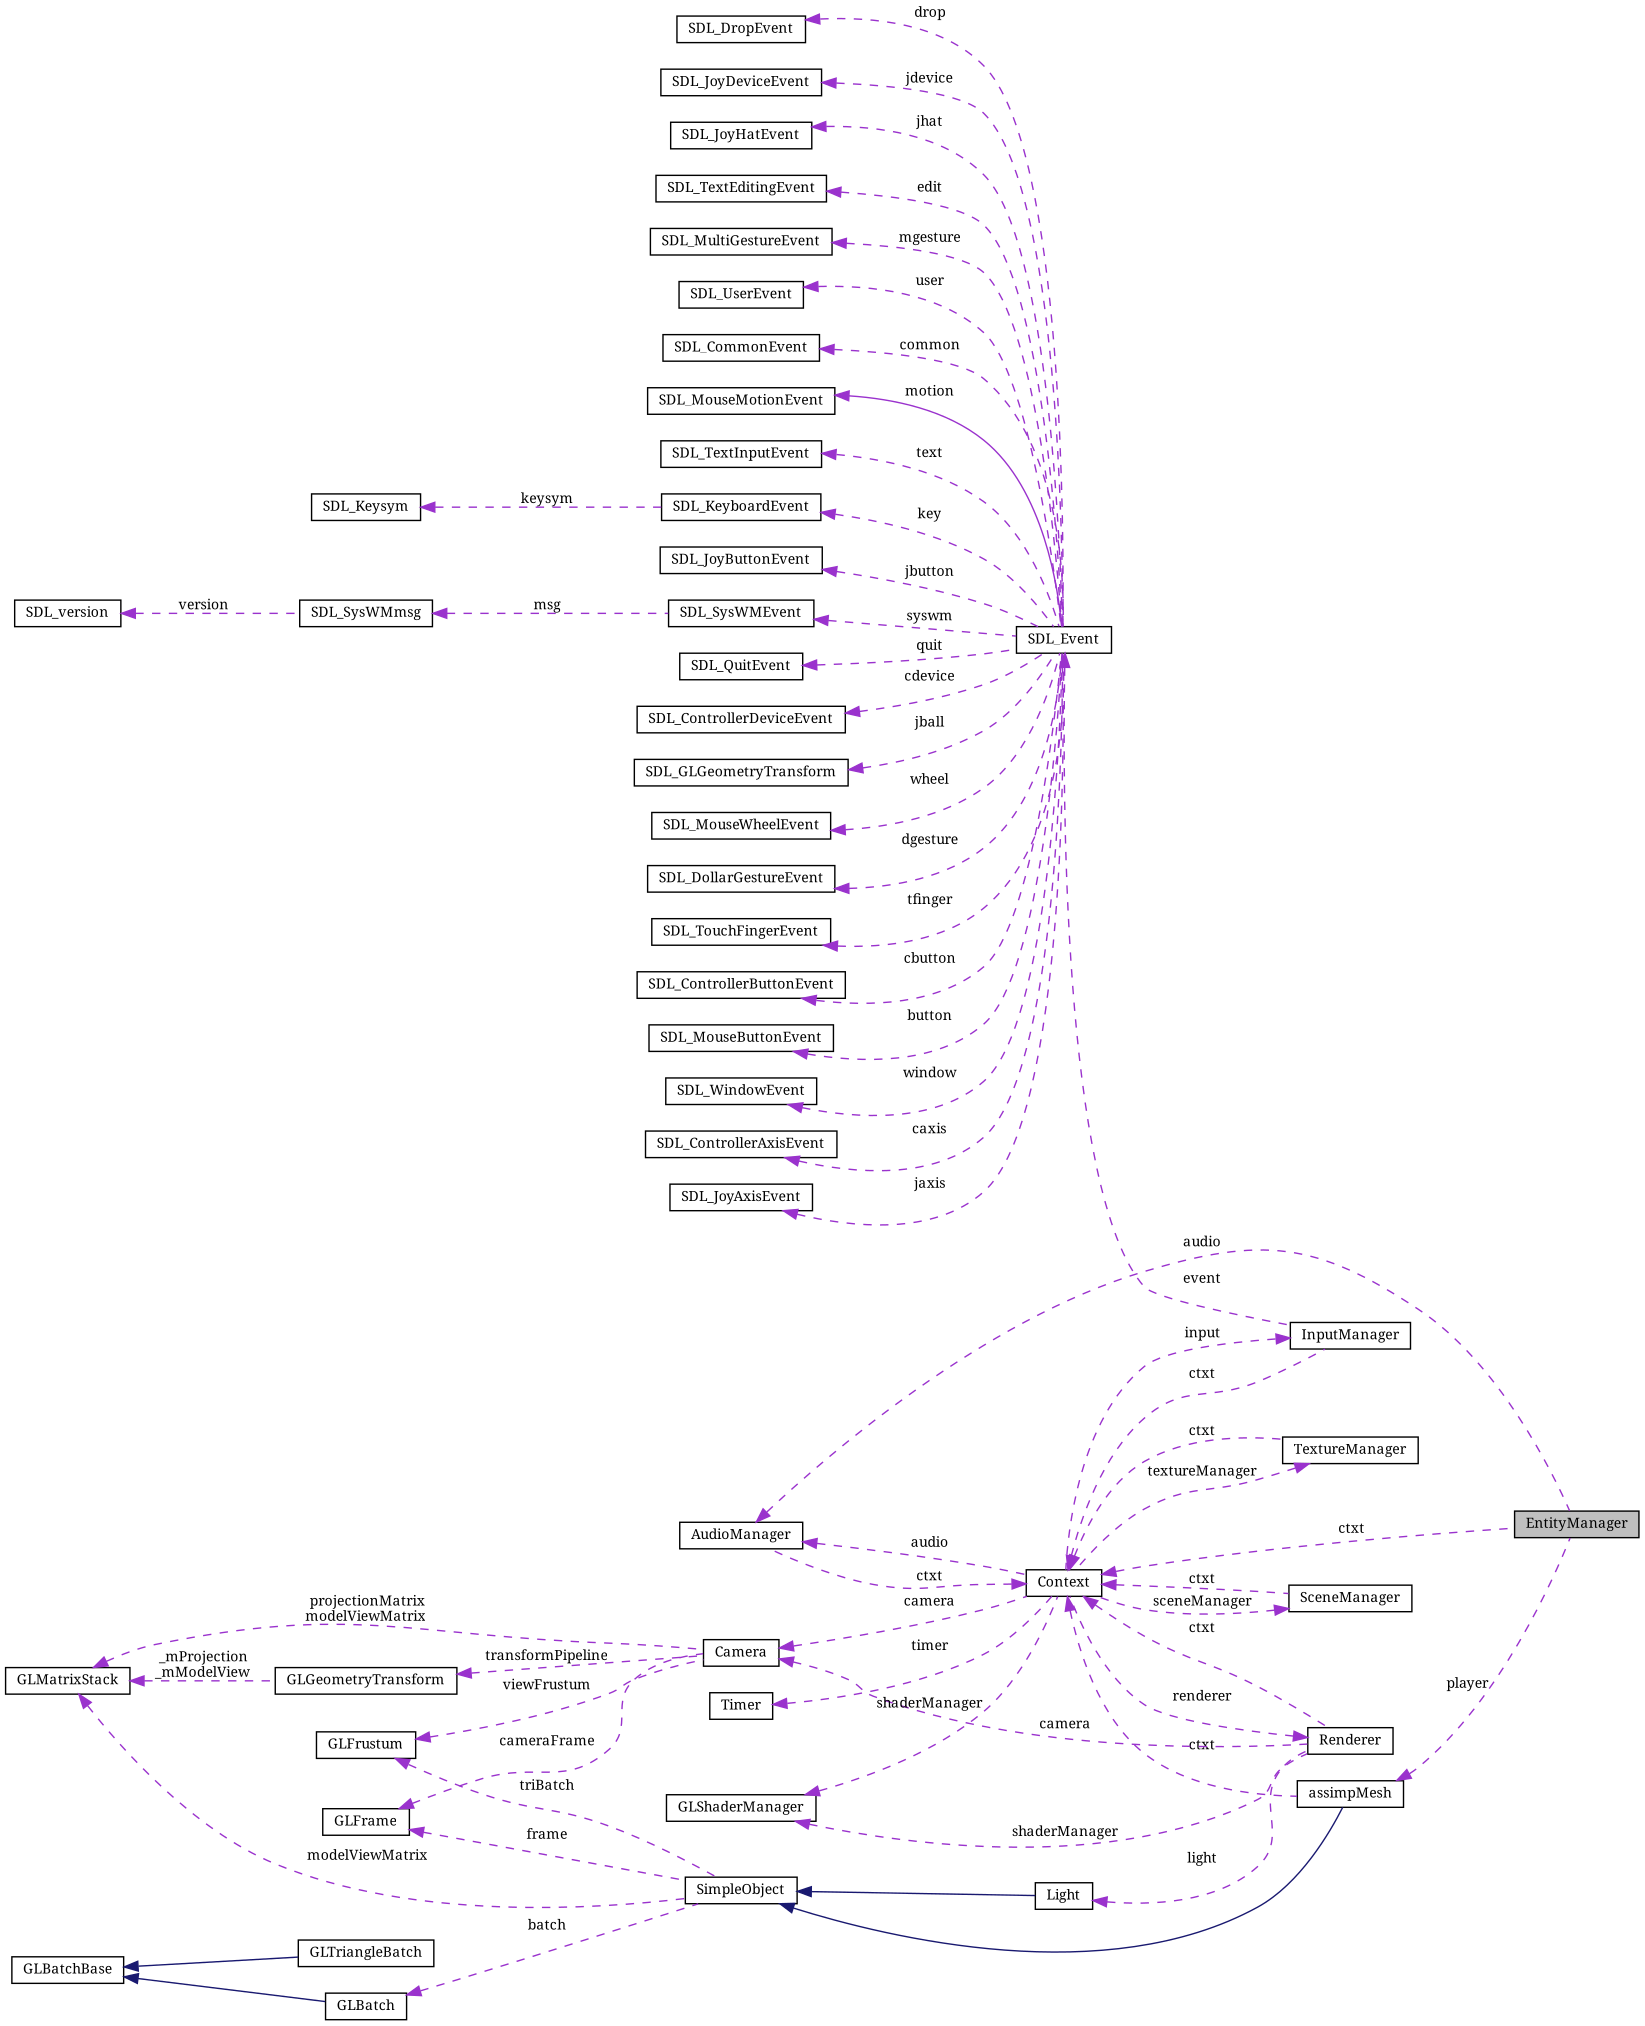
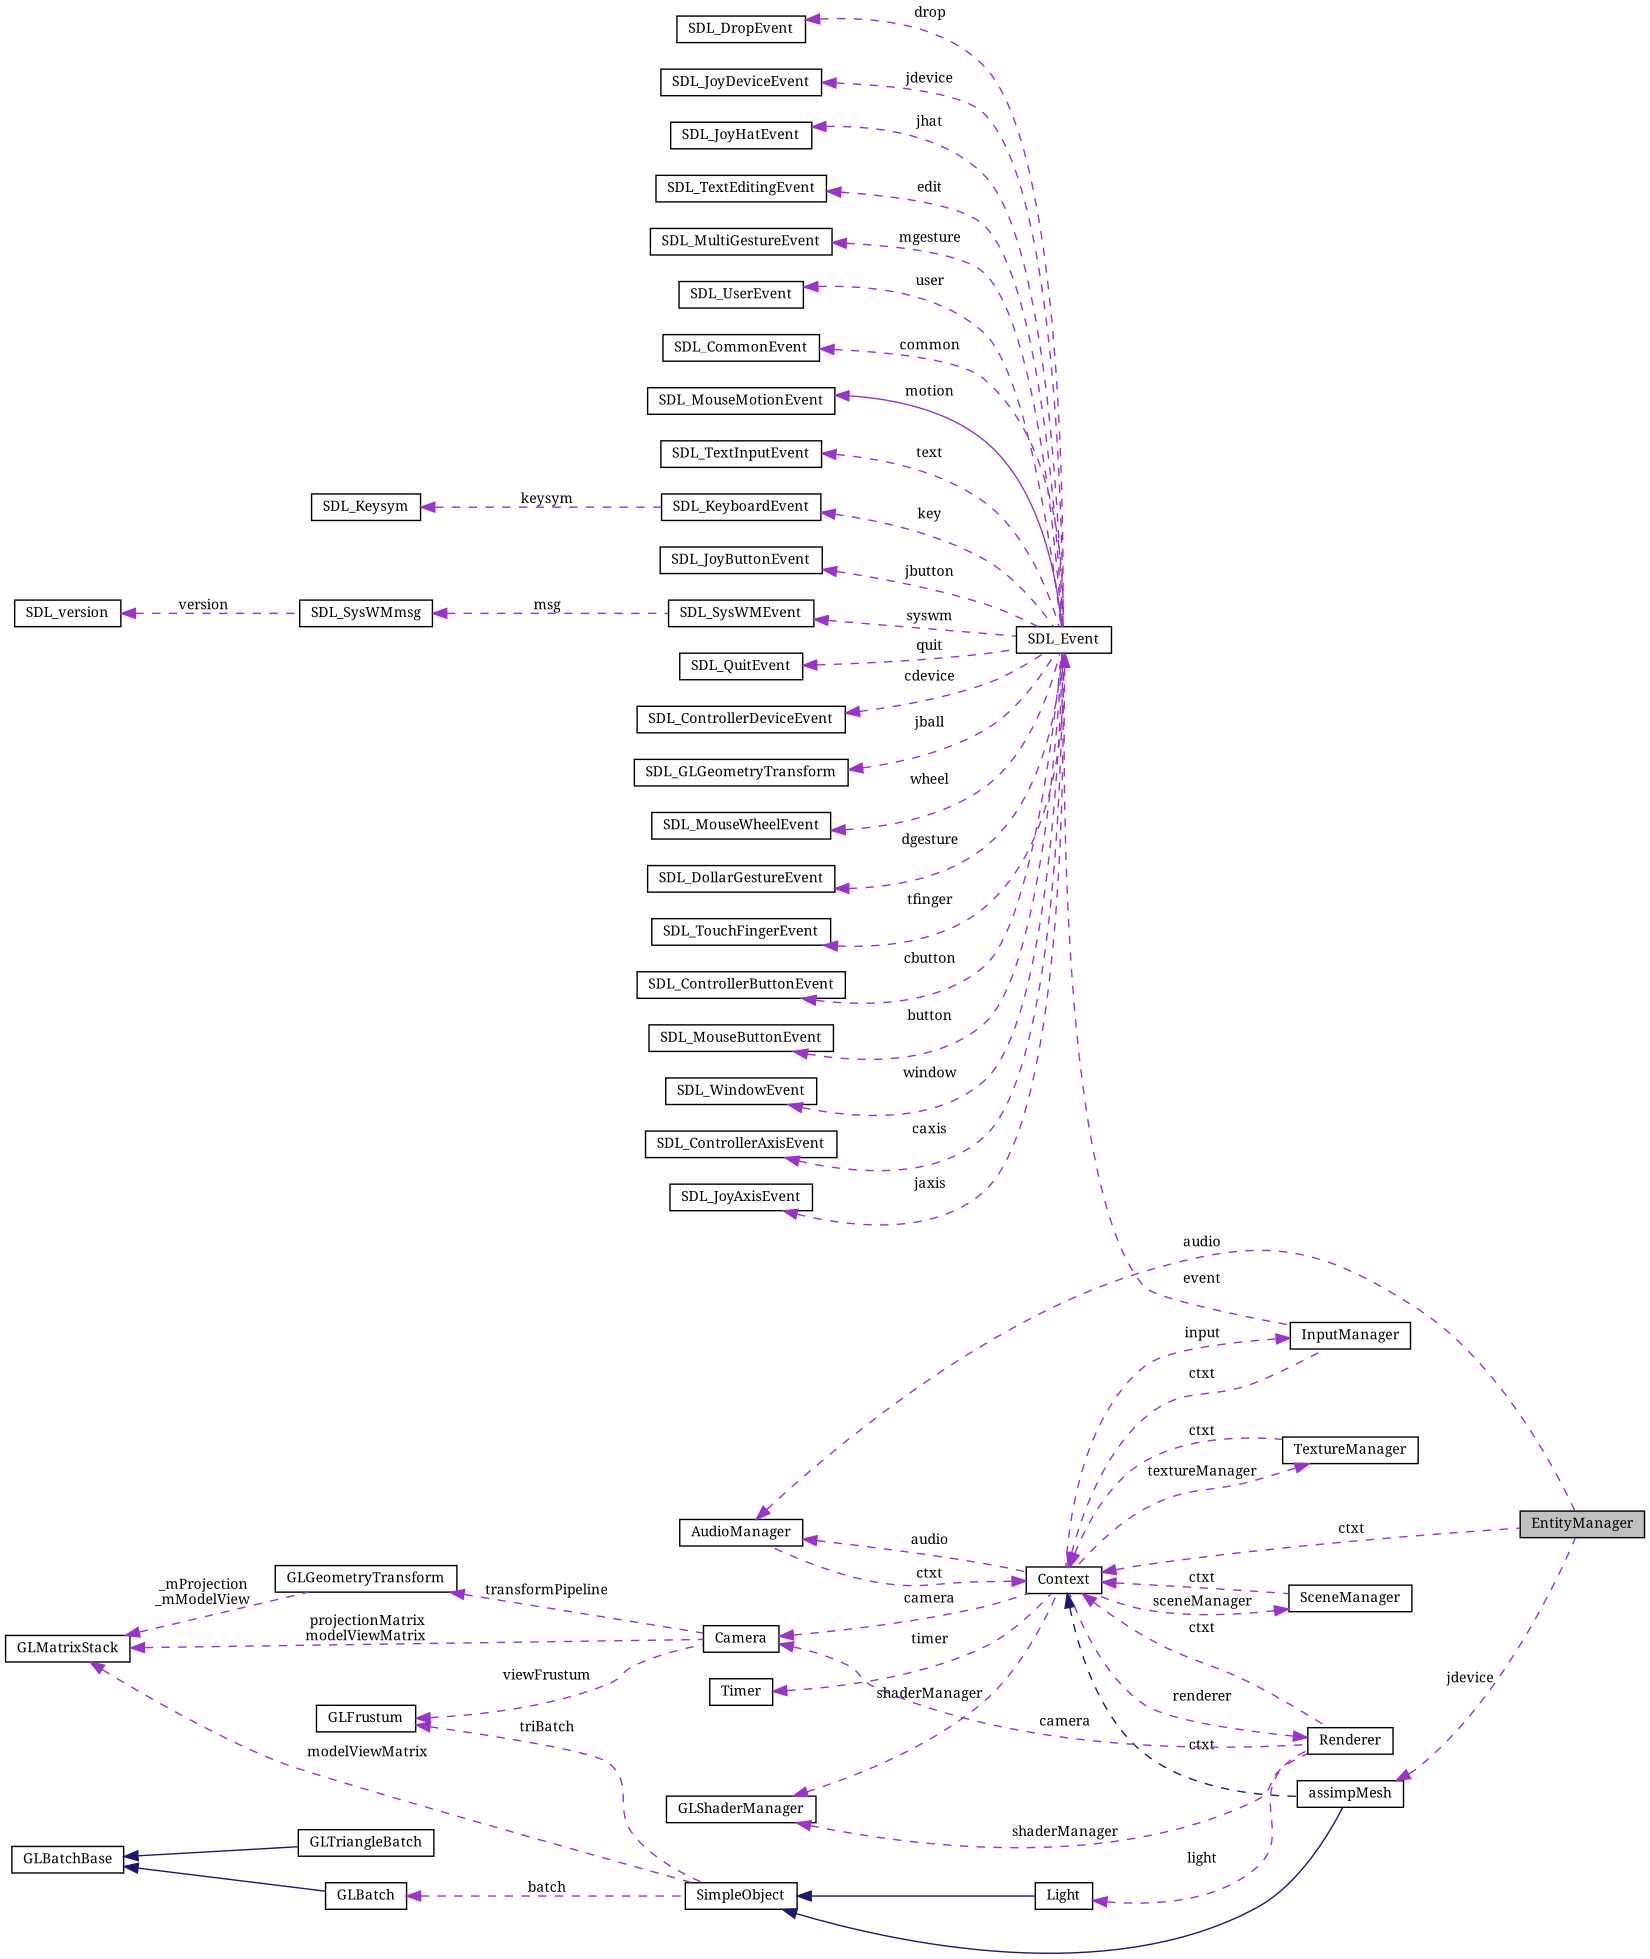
(1466, 1684) -> (1469, 1679)
(1150, 1757) -> (1149, 1757)
(366, 1822) -> none
